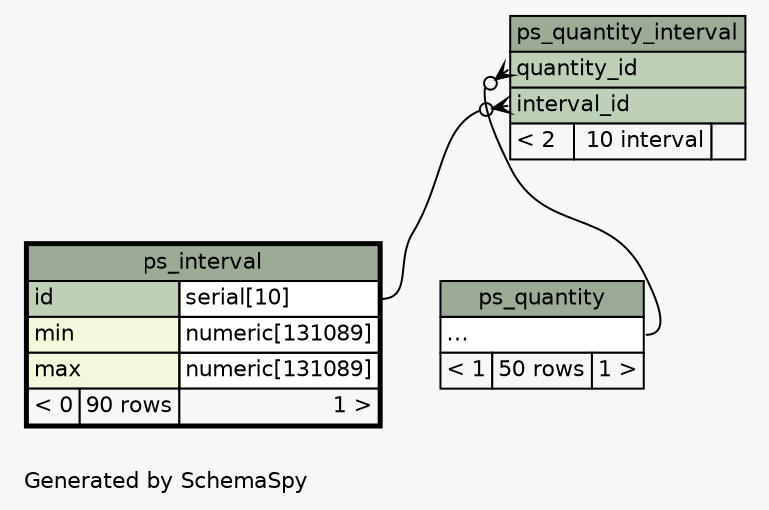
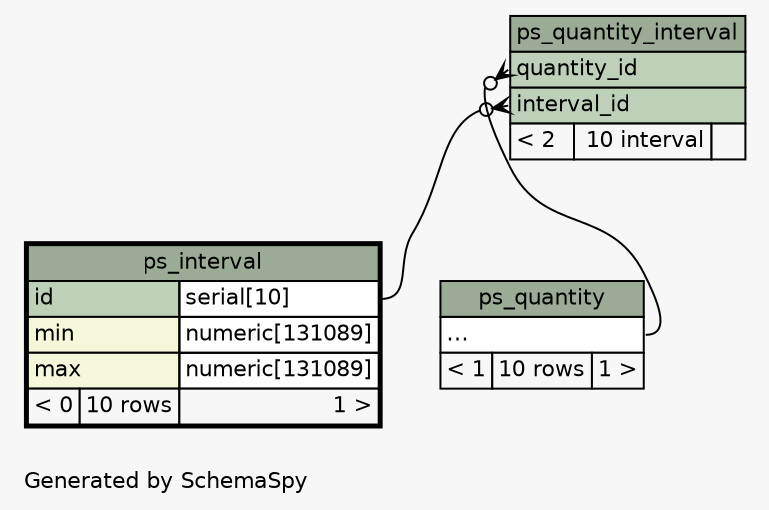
(542, 370) -> (542, 370)
(130, 406) -> (130, 406)
